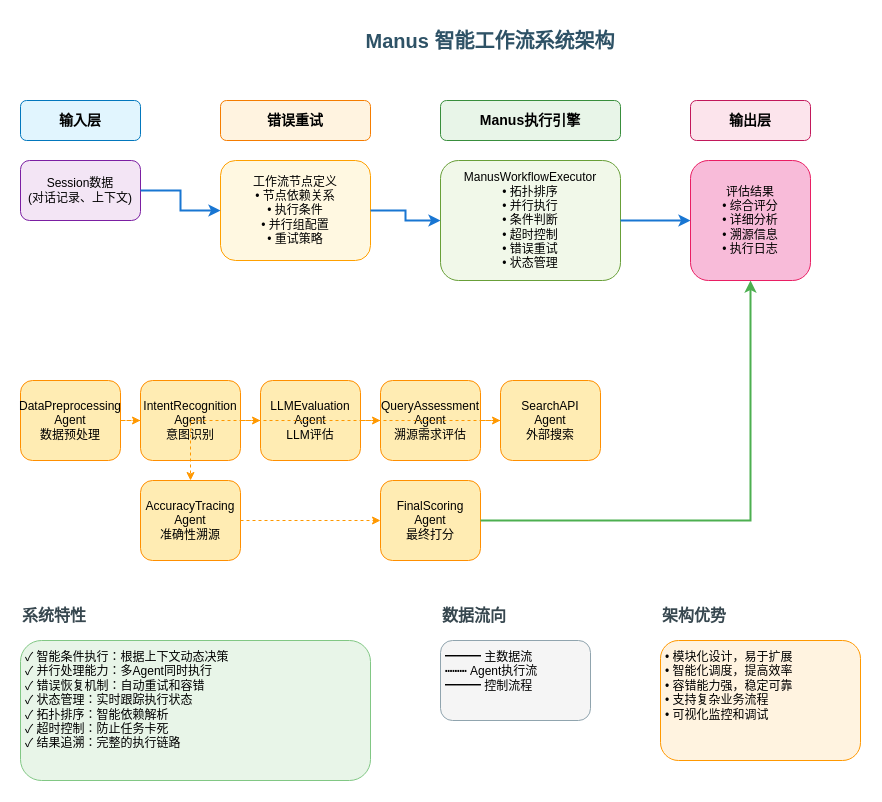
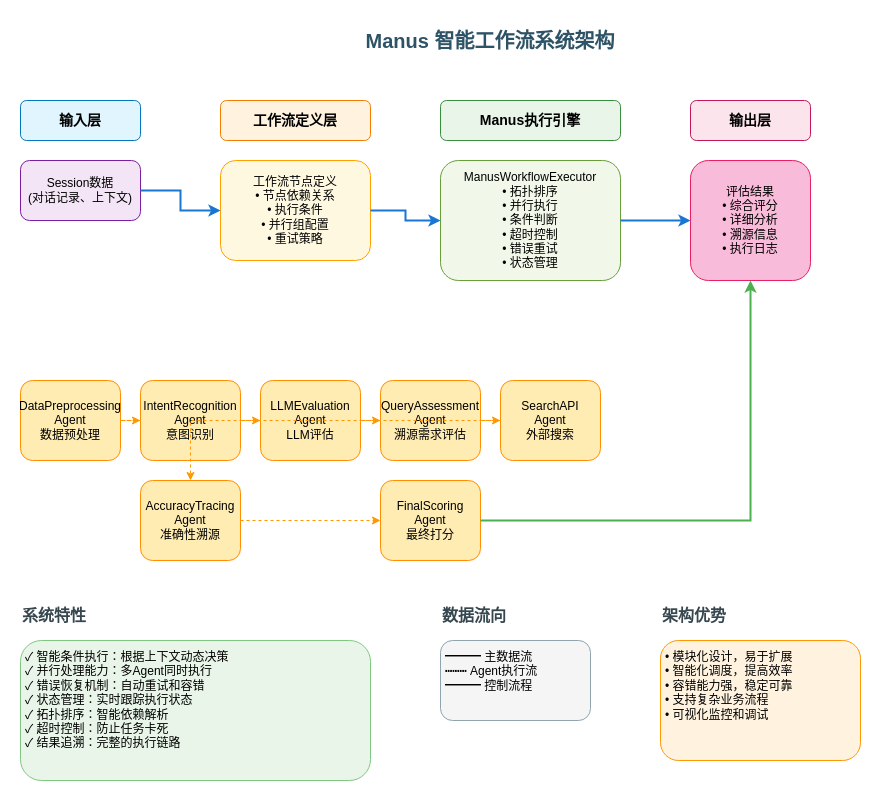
(296, 121) -> (296, 121)
